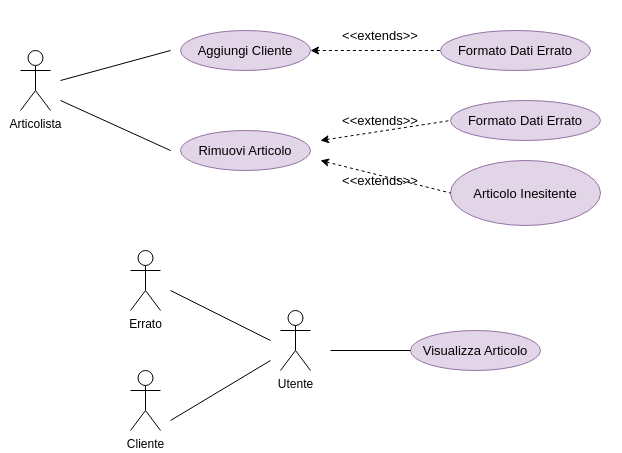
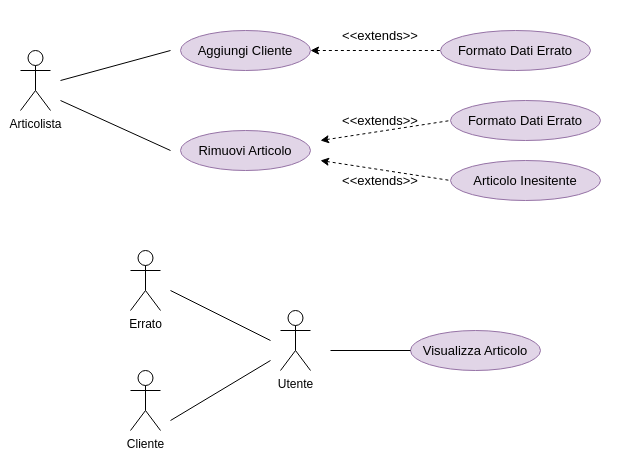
(526, 193) -> (526, 181)
